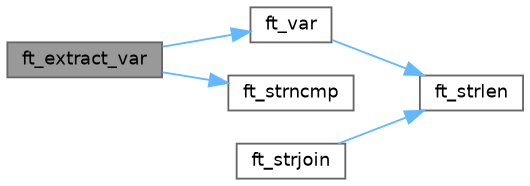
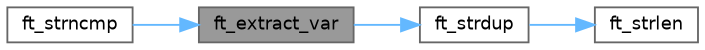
(291, 25) -> (474, 25)
(186, 76) -> (156, 25)
(291, 161) -> none
